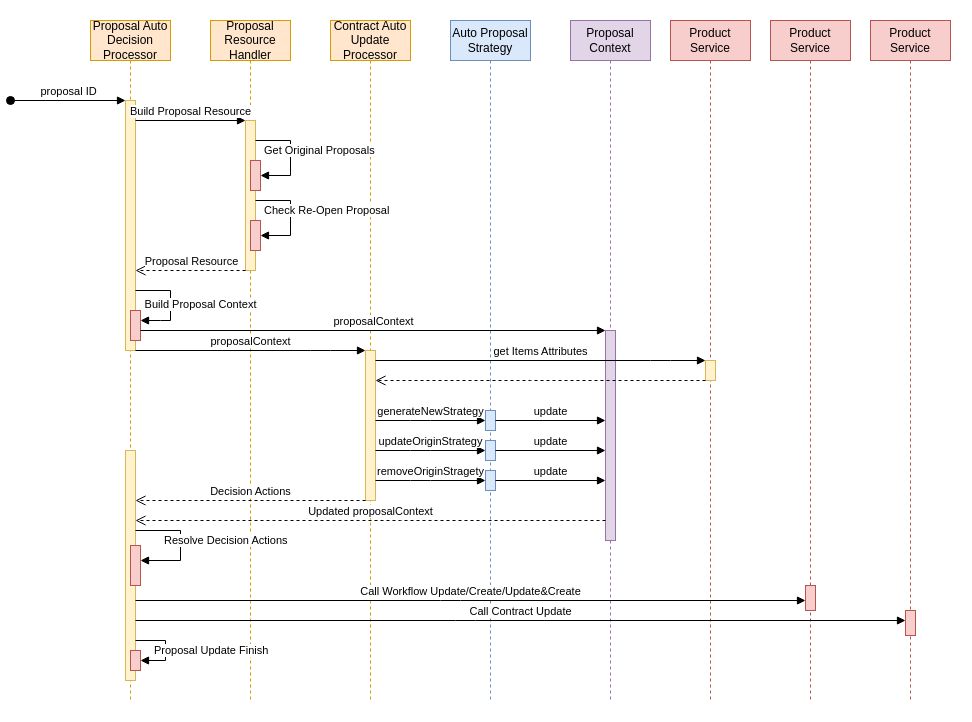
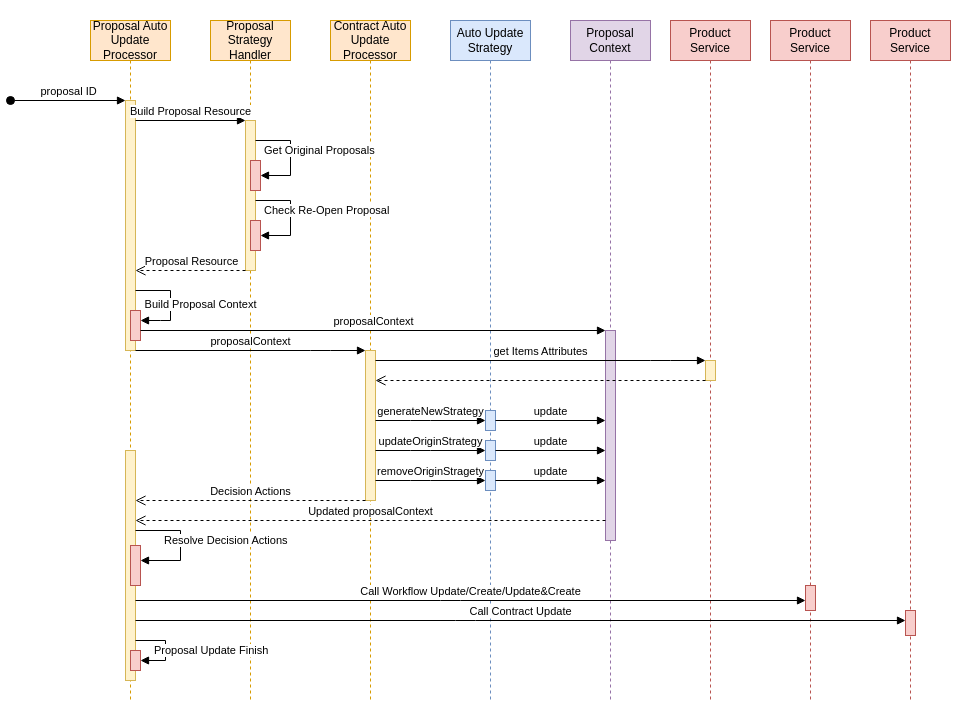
(131, 41) -> (131, 41)
(251, 41) -> (251, 41)
(491, 41) -> (491, 41)
